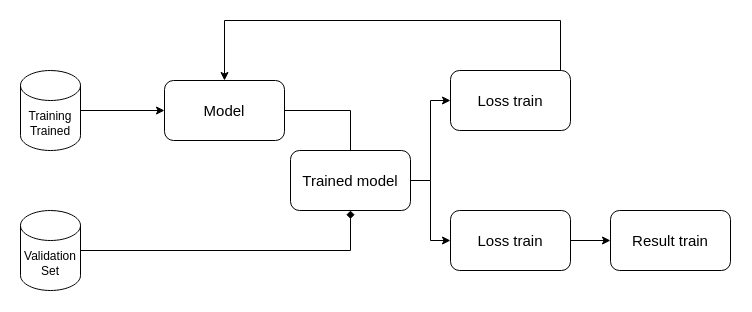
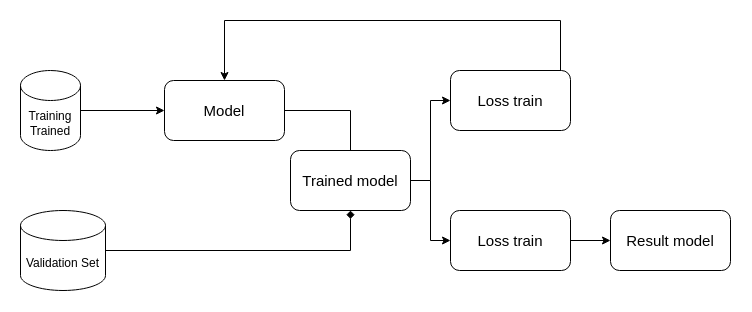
(671, 241) -> (671, 241)
(51, 251) -> (63, 251)
